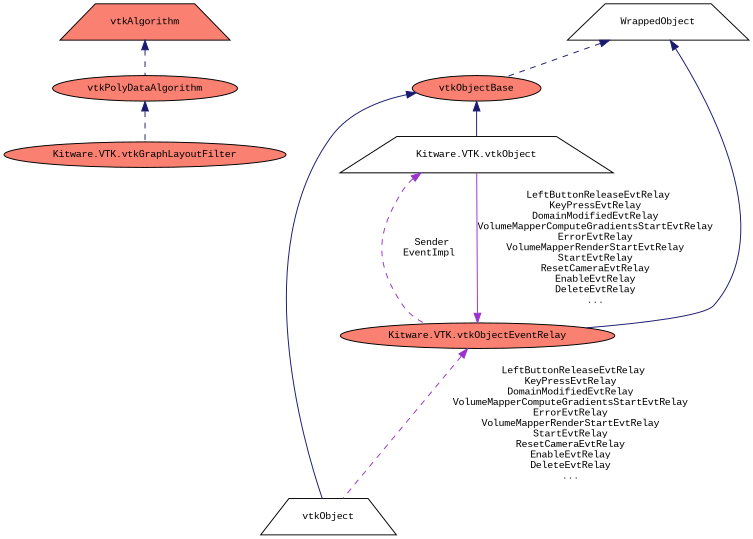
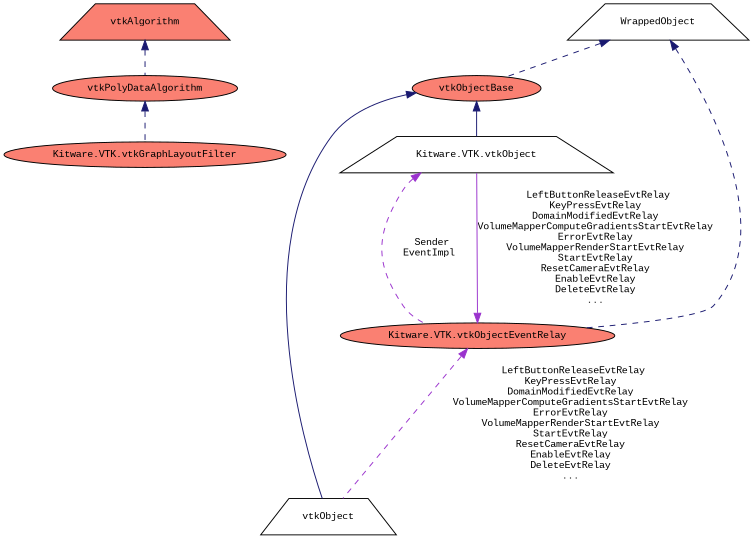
(740, 238) -> (740, 238)
